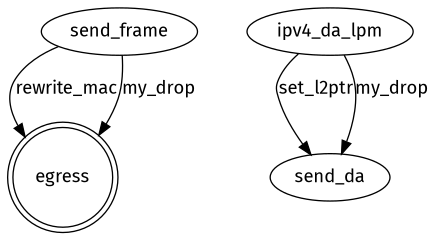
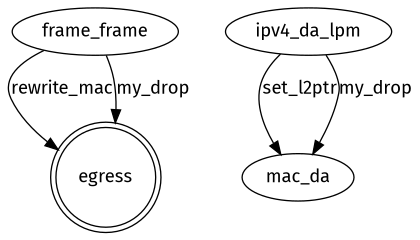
(119, 32) -> (95, 32)
(330, 177) -> (298, 177)
